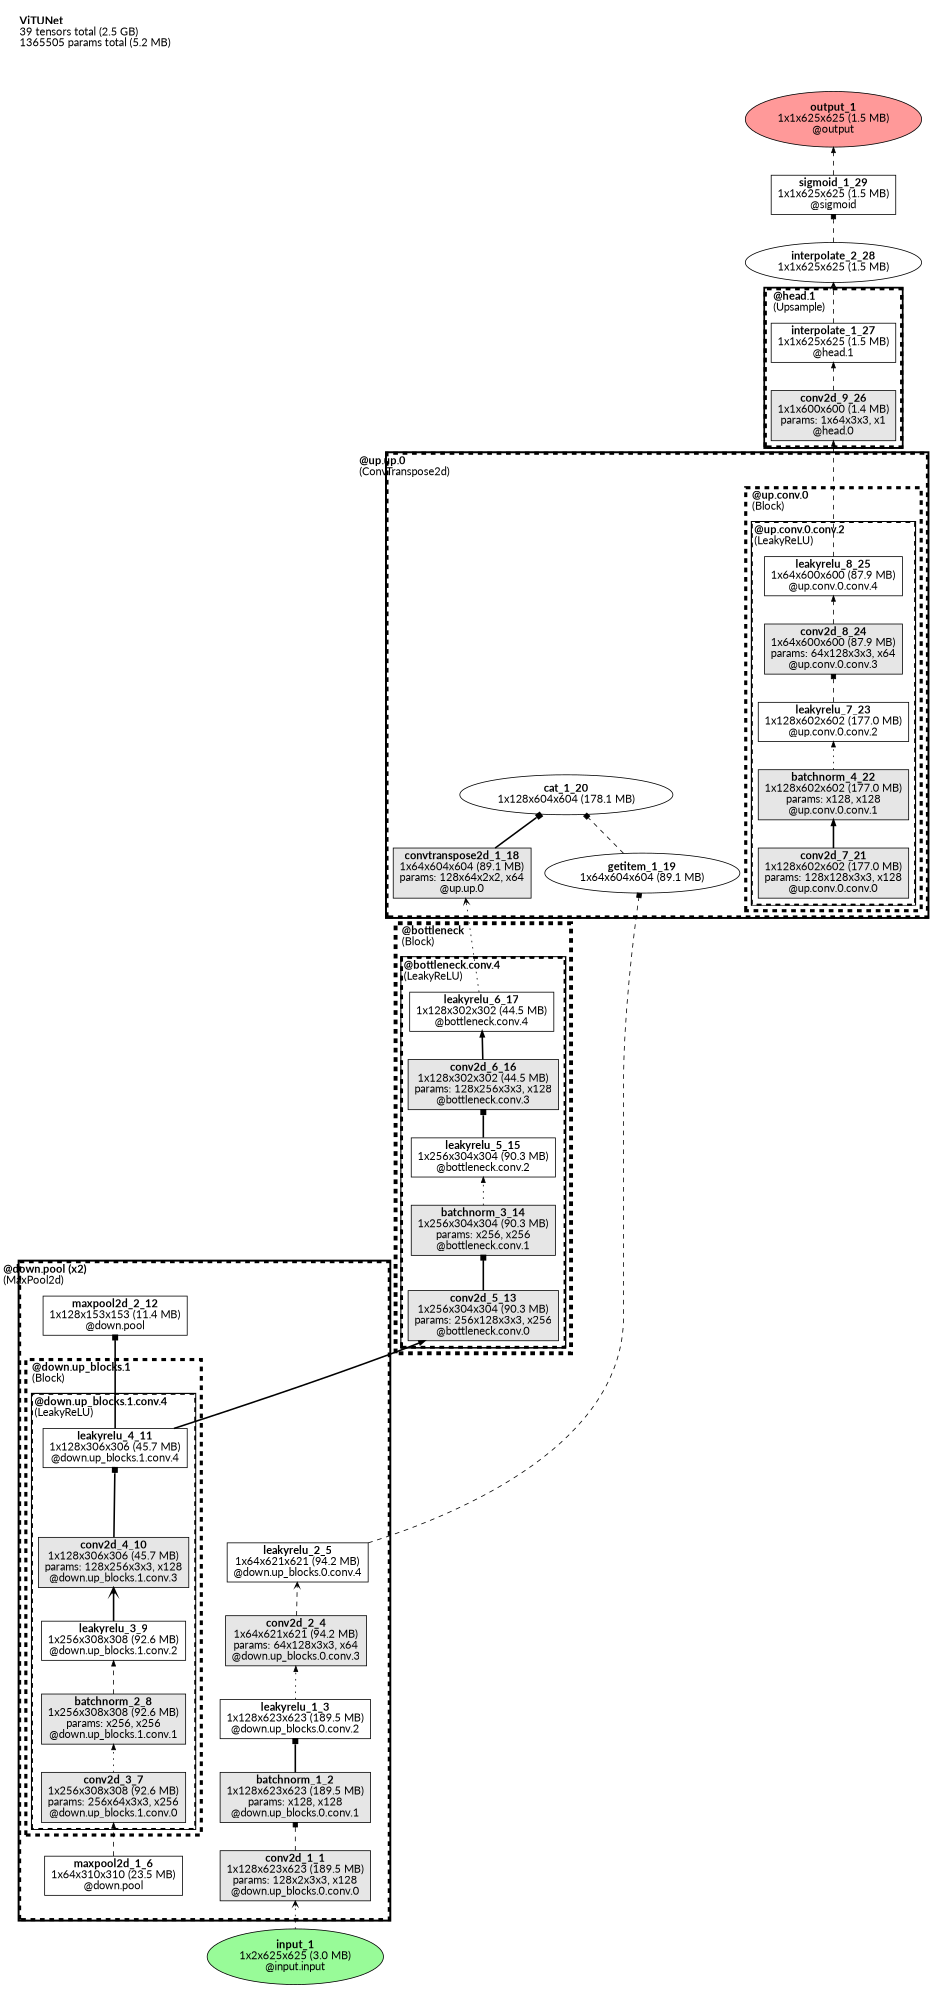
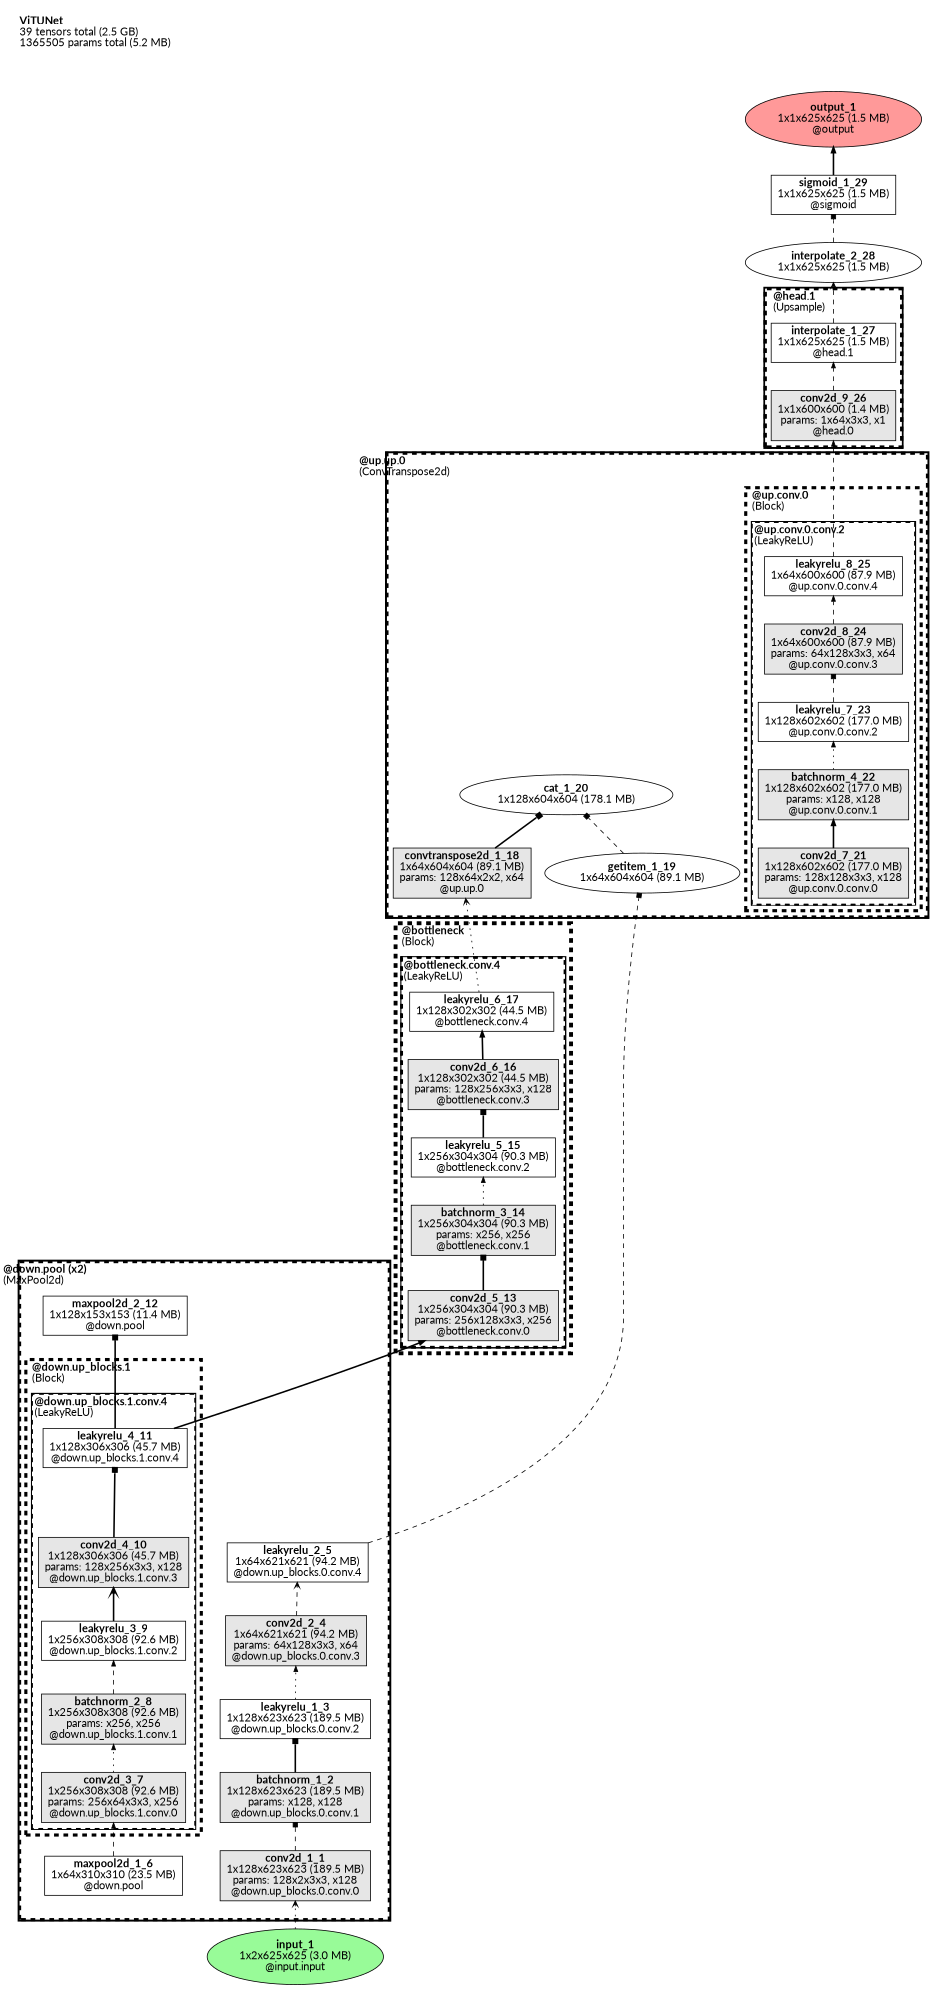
(833, 164) -> (833, 164)
